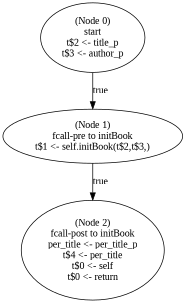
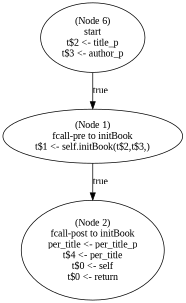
(93, 38) -> (93, 38)
